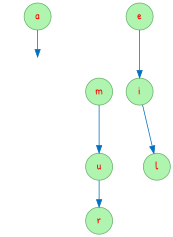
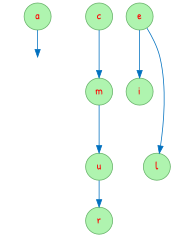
none -> (99, 16)
(147, 125) -> (164, 86)
